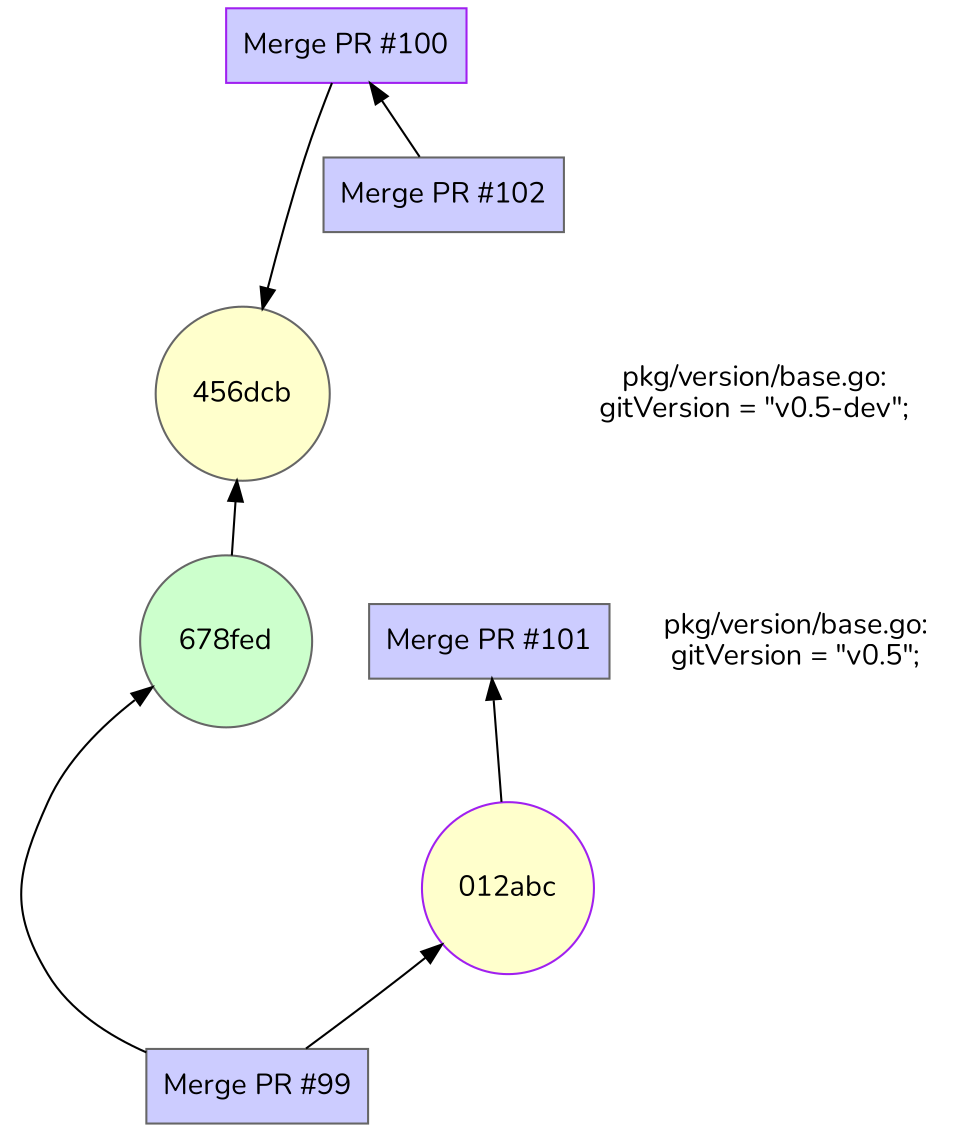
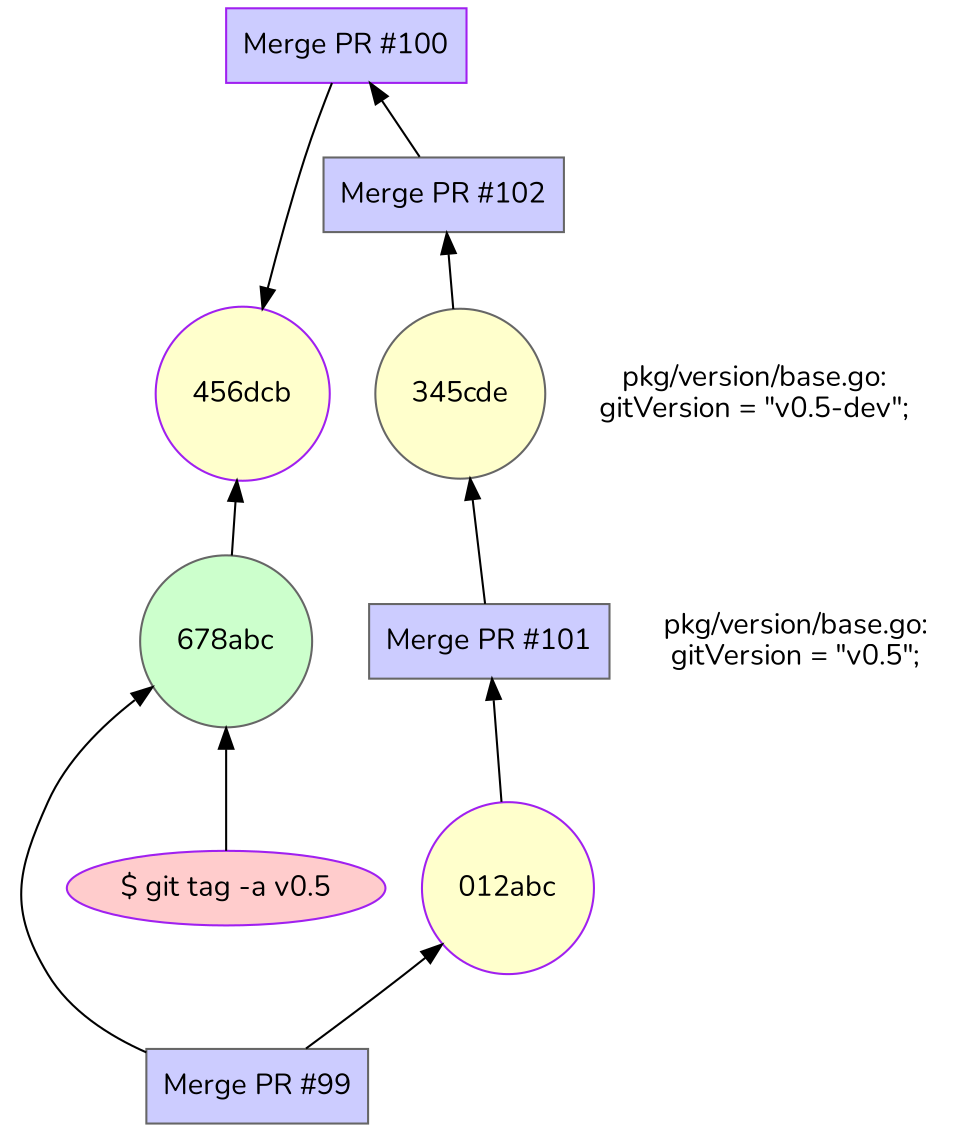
(243, 394) -> (243, 394)
none -> (460, 394)
(226, 641) -> (226, 641)
none -> (226, 888)
